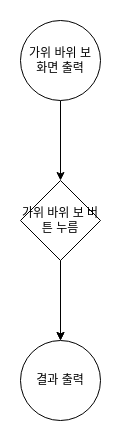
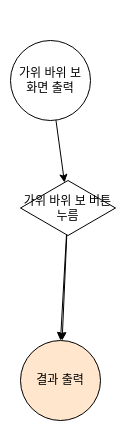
(61, 61) -> (51, 81)
(61, 221) -> (68, 208)
(61, 381) -> (61, 381)
